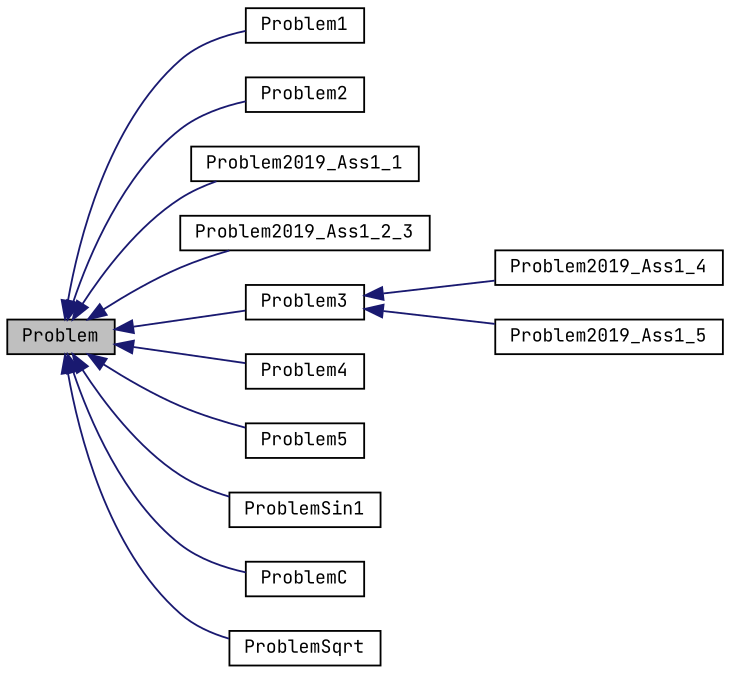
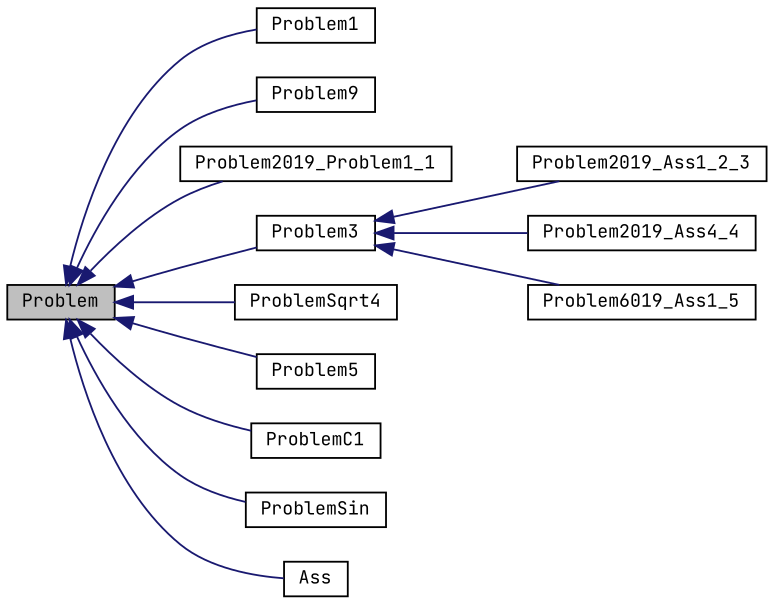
(305, 95) -> (316, 95)
(305, 164) -> (316, 164)
(609, 268) -> (642, 233)
(164, 275) -> (476, 199)
(609, 337) -> (642, 302)
(305, 371) -> (316, 302)
(305, 510) -> (316, 441)
(305, 579) -> (316, 510)
(305, 648) -> (316, 579)
